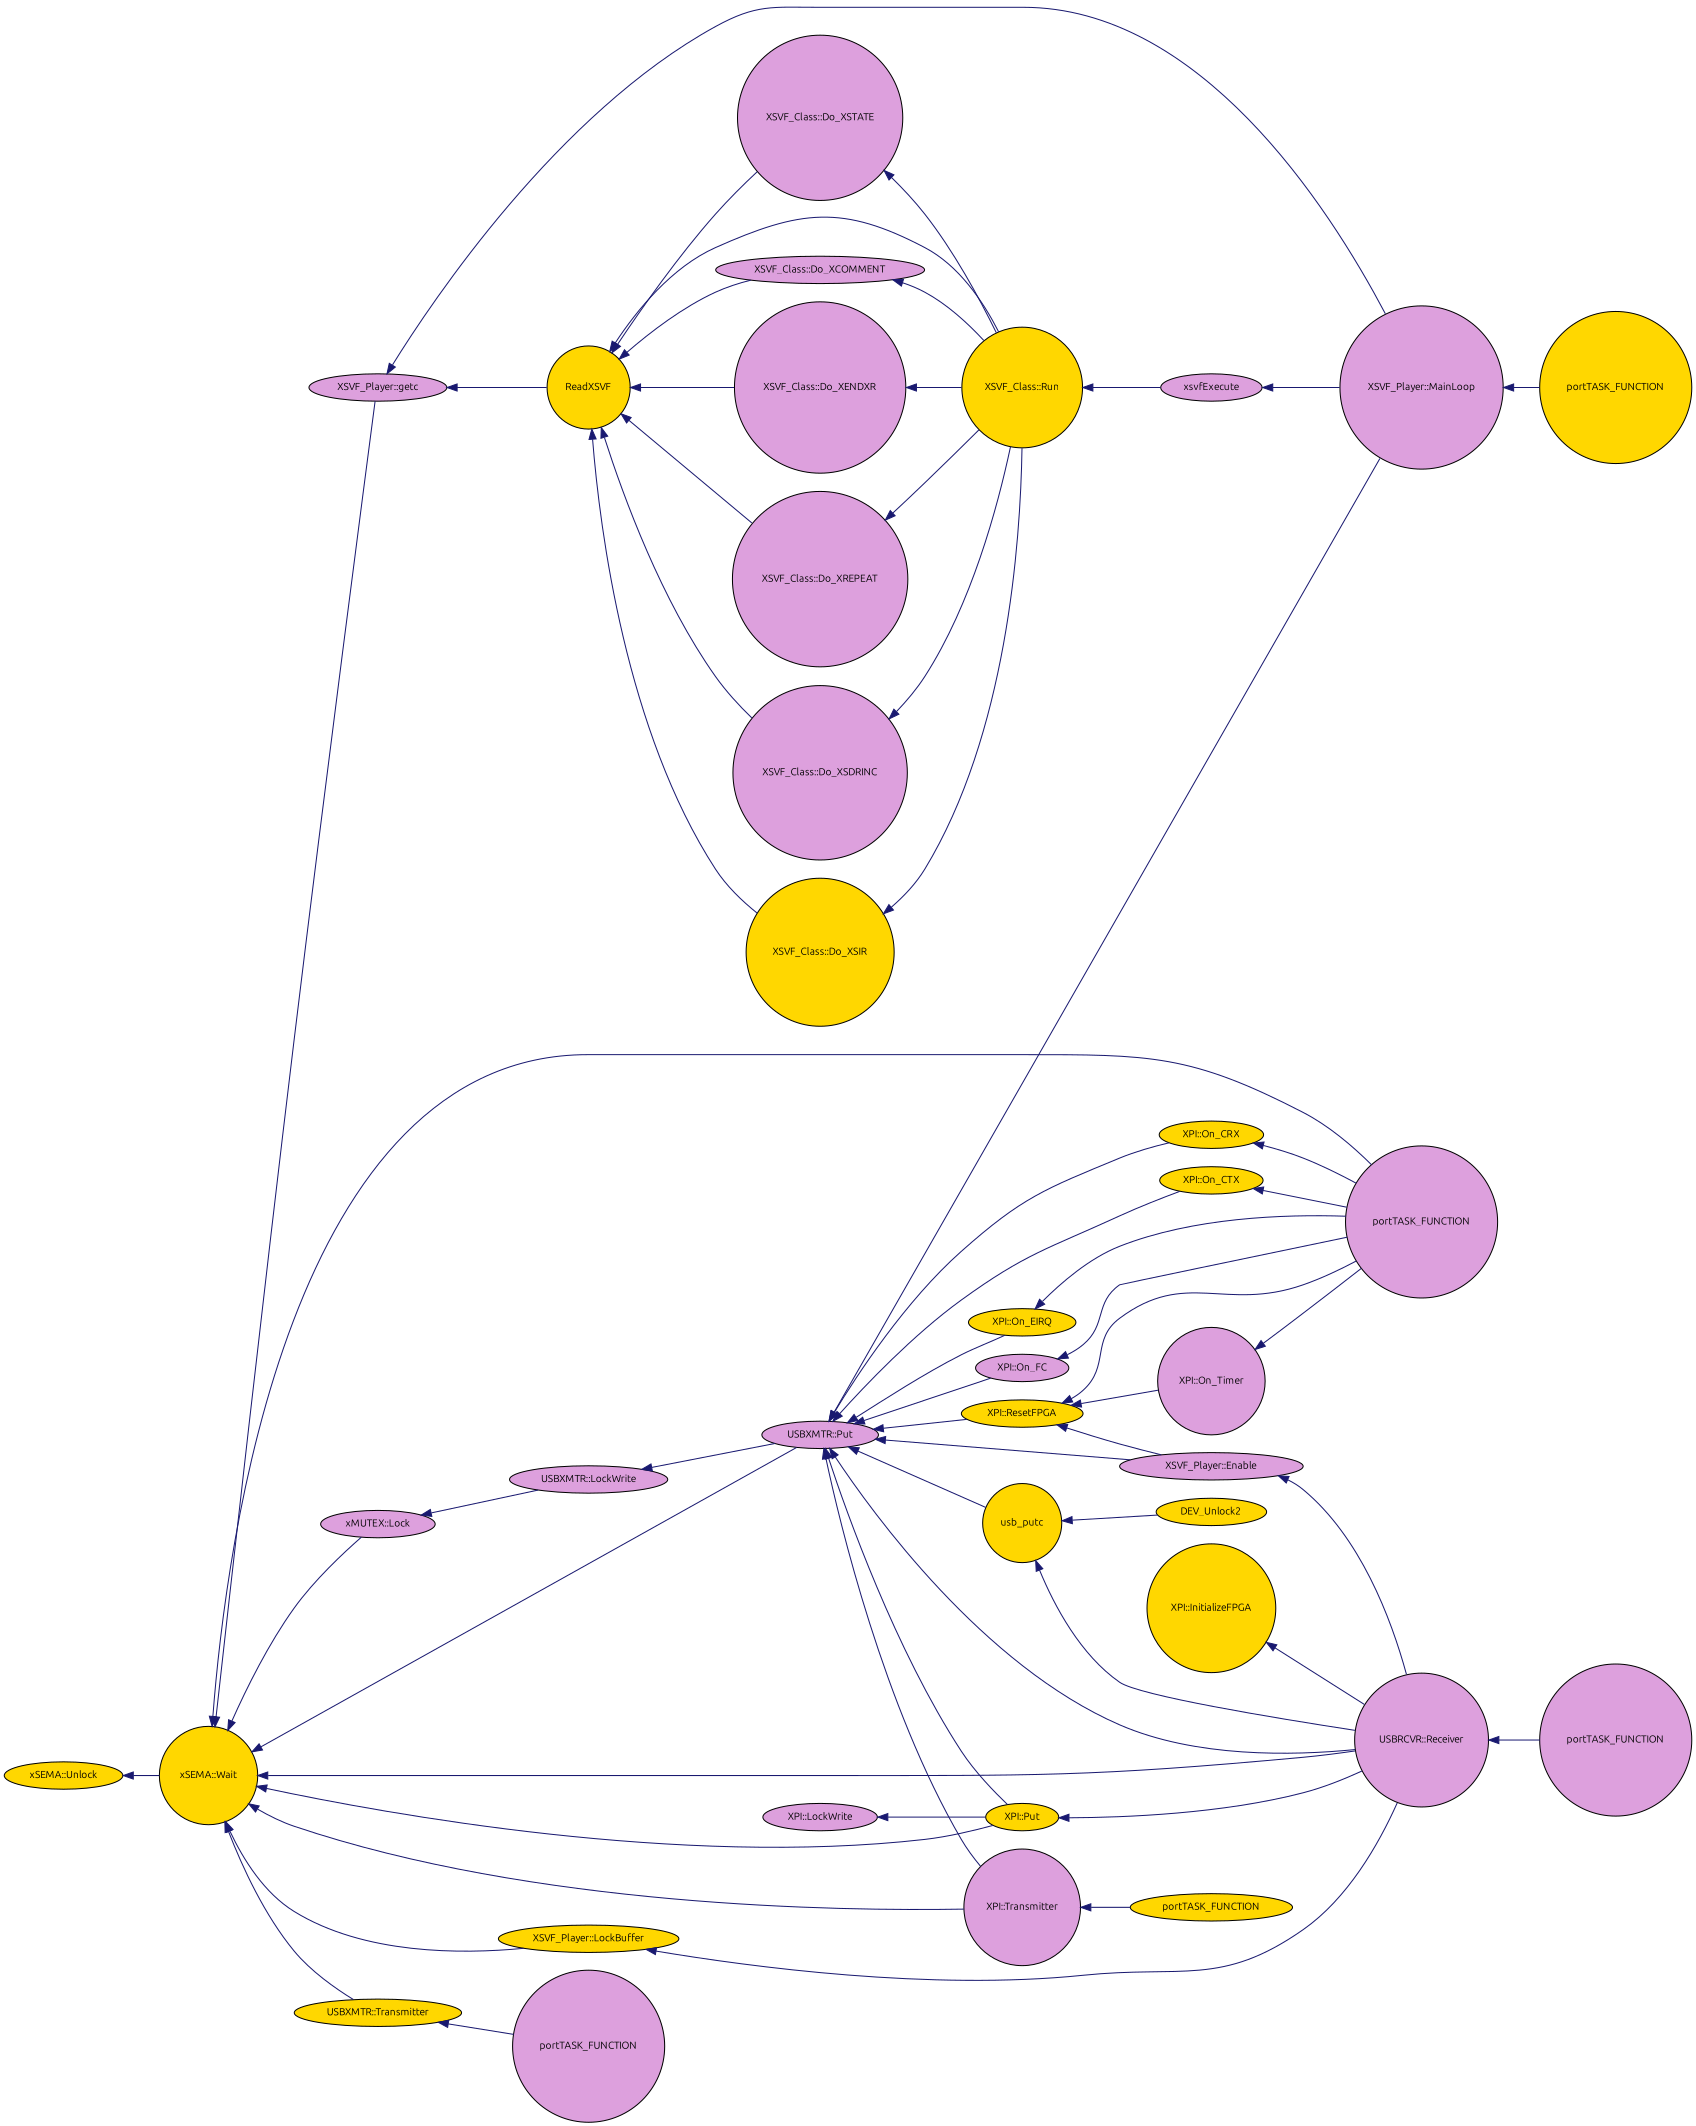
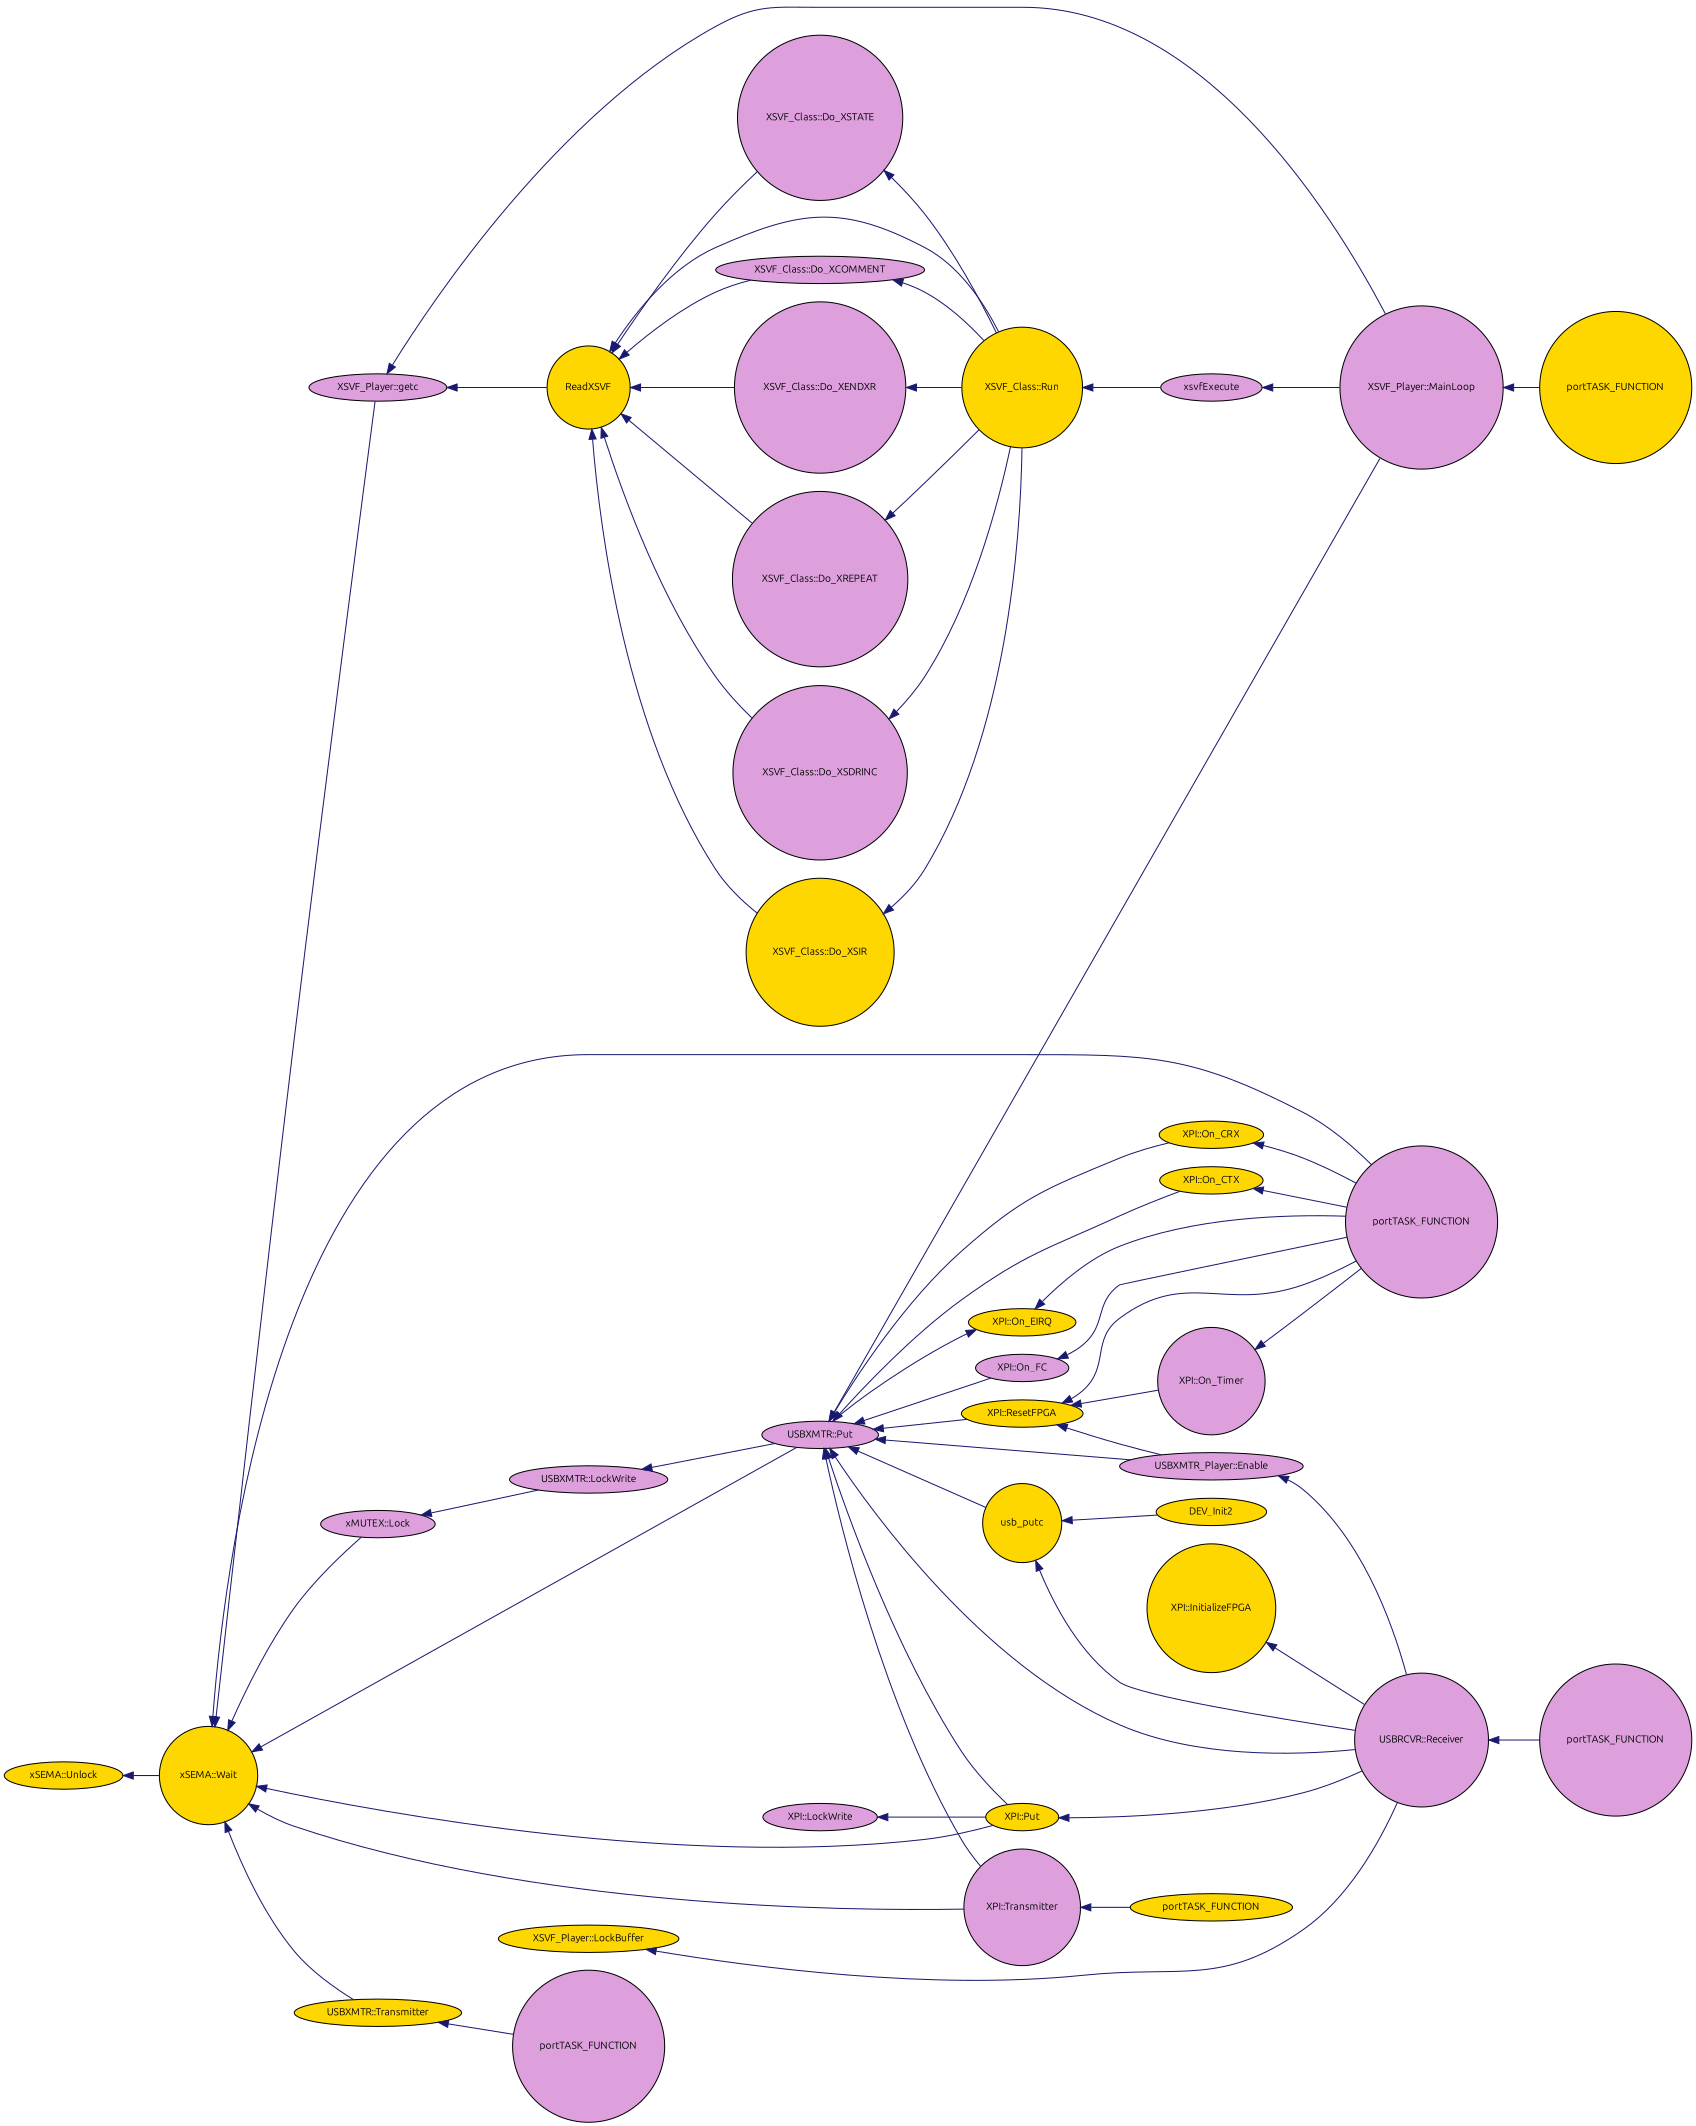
(929, 1373) -> (897, 1374)
(1211, 1466) -> (1211, 1466)
(1211, 1512) -> (1211, 1512)
(812, 1776) -> none
(355, 1937) -> none
